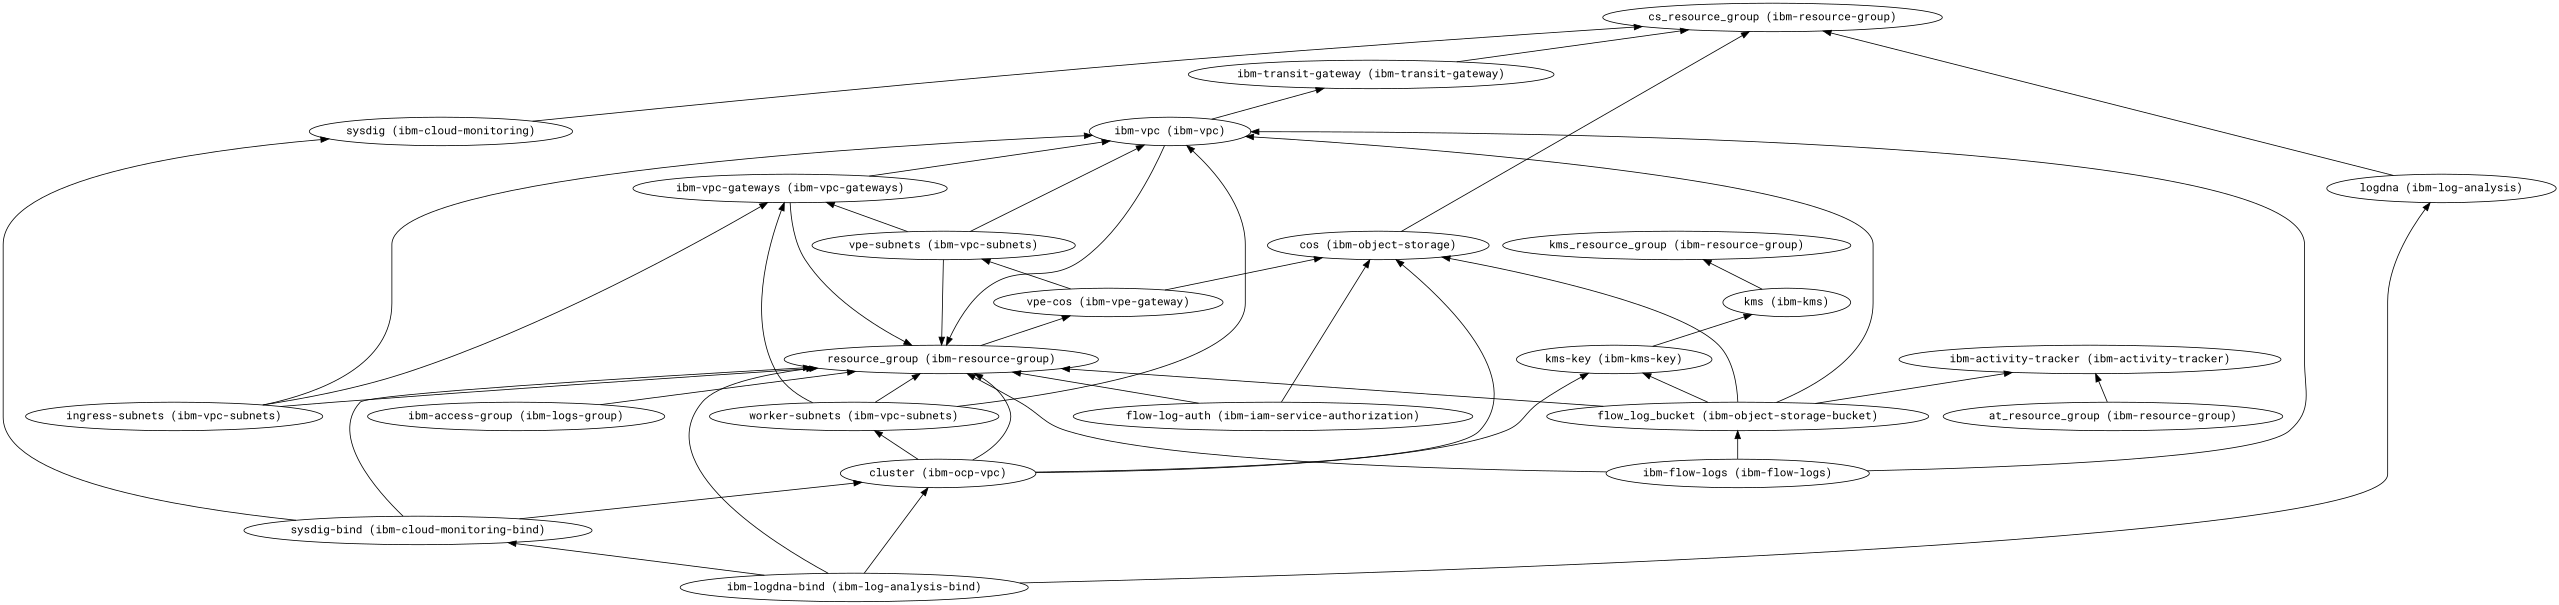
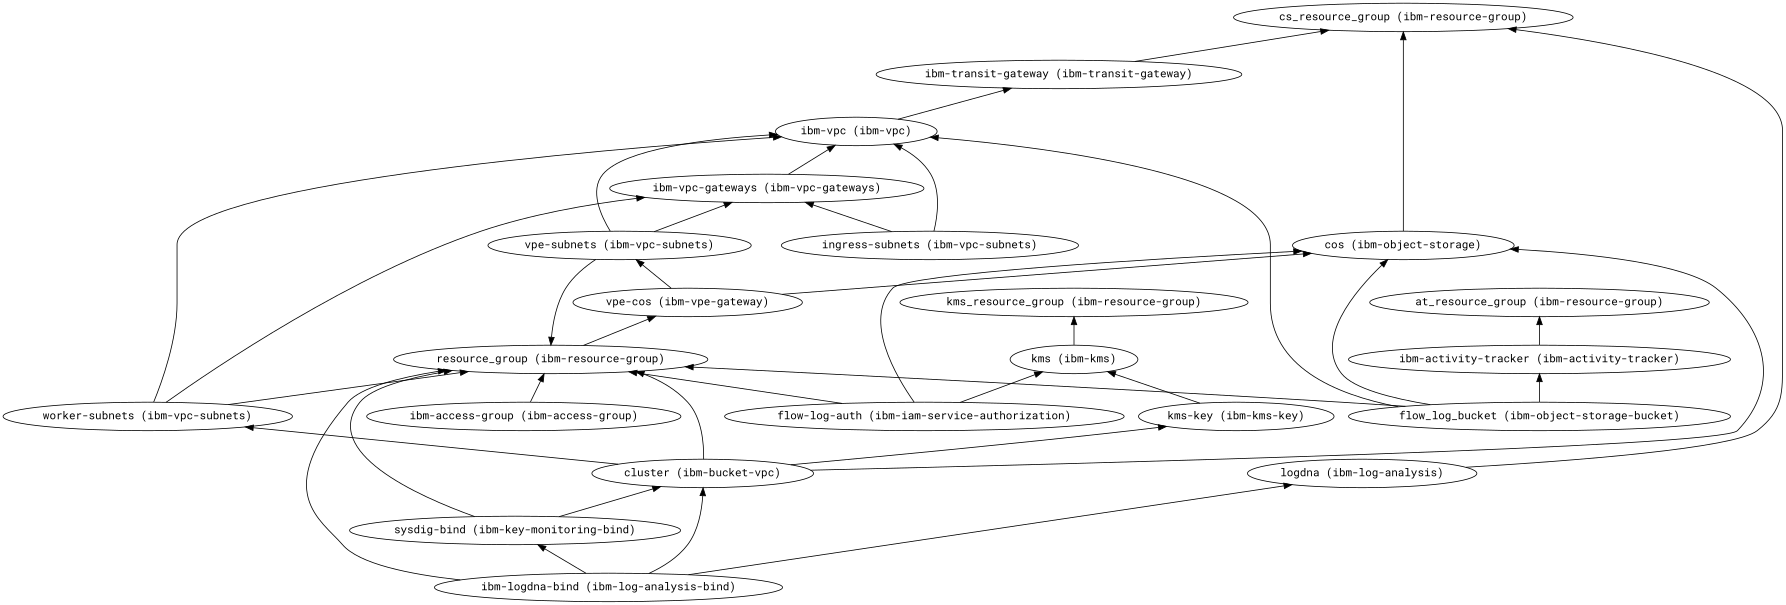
(441, 131) -> none
(1073, 265) -> none
(828, 287) -> none
(545, 387) -> none
none -> (998, 389)
(1679, 389) -> none
(2103, 392) -> (1539, 335)
(516, 416) -> (524, 416)
(938, 473) -> (703, 473)
(1738, 473) -> none
(418, 530) -> (515, 530)
